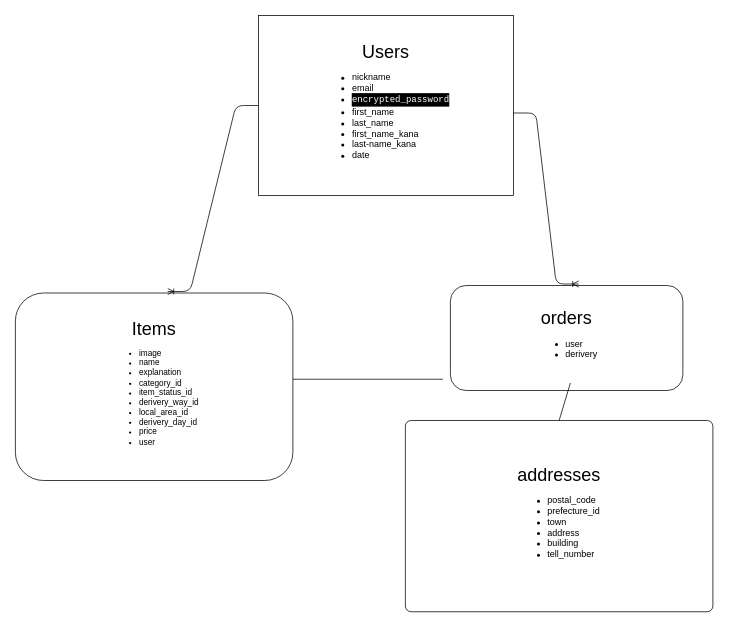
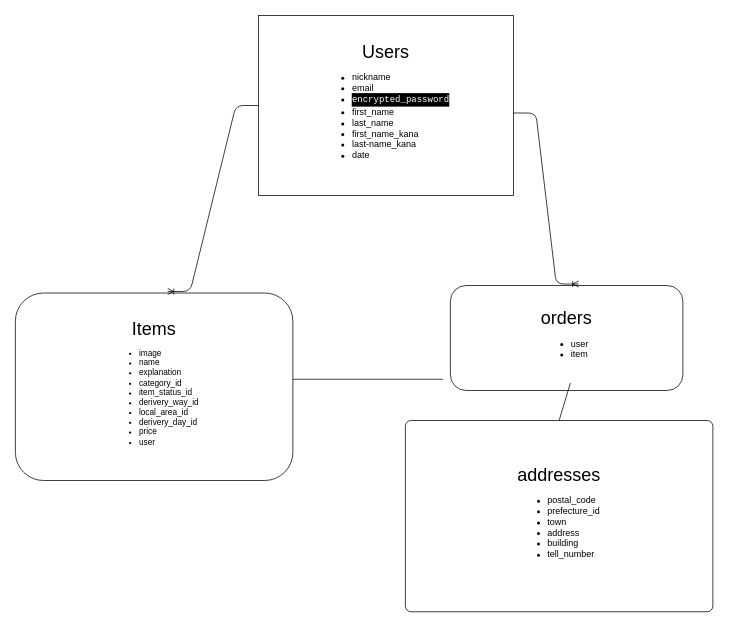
(567, 338) -> (567, 338)
